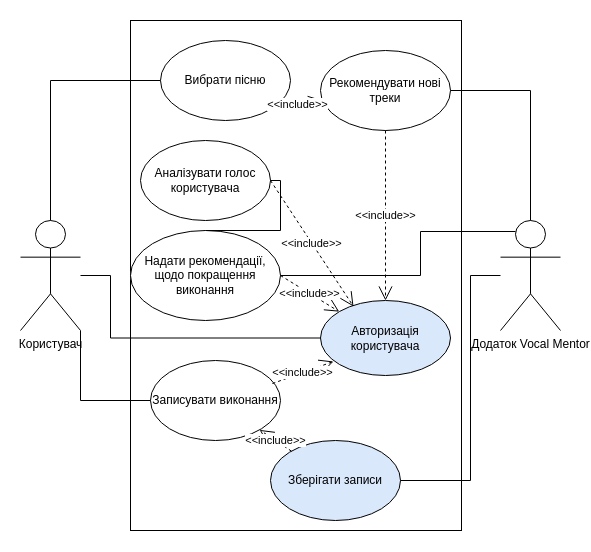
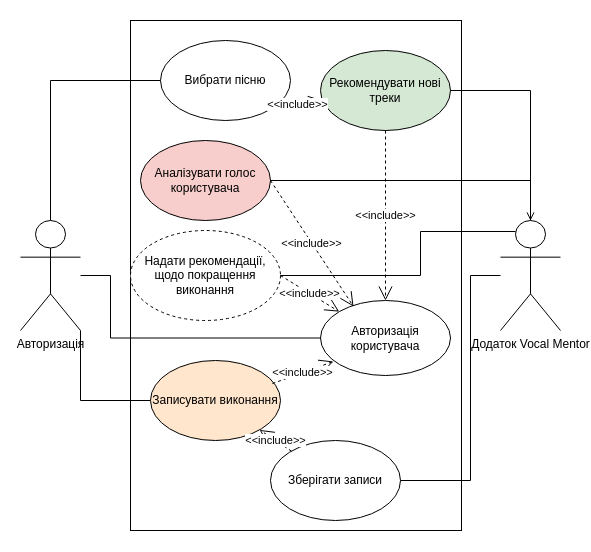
(386, 91) -> (386, 91)
(531, 178) -> (531, 178)
(206, 181) -> (206, 181)
(259, 231) -> (403, 181)
(206, 276) -> (206, 276)
(386, 338) -> (386, 338)
(51, 345) -> (51, 345)
(216, 401) -> (216, 401)
(336, 481) -> (336, 481)
